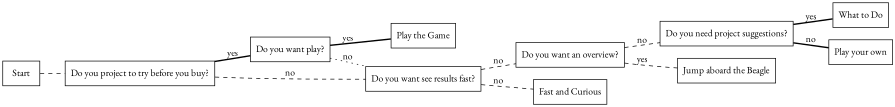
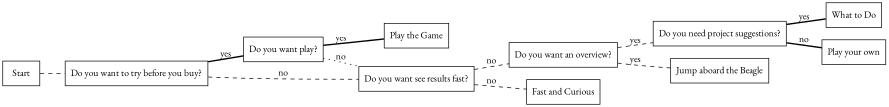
(642, 40) -> (635, 40)
(140, 73) -> (137, 73)
